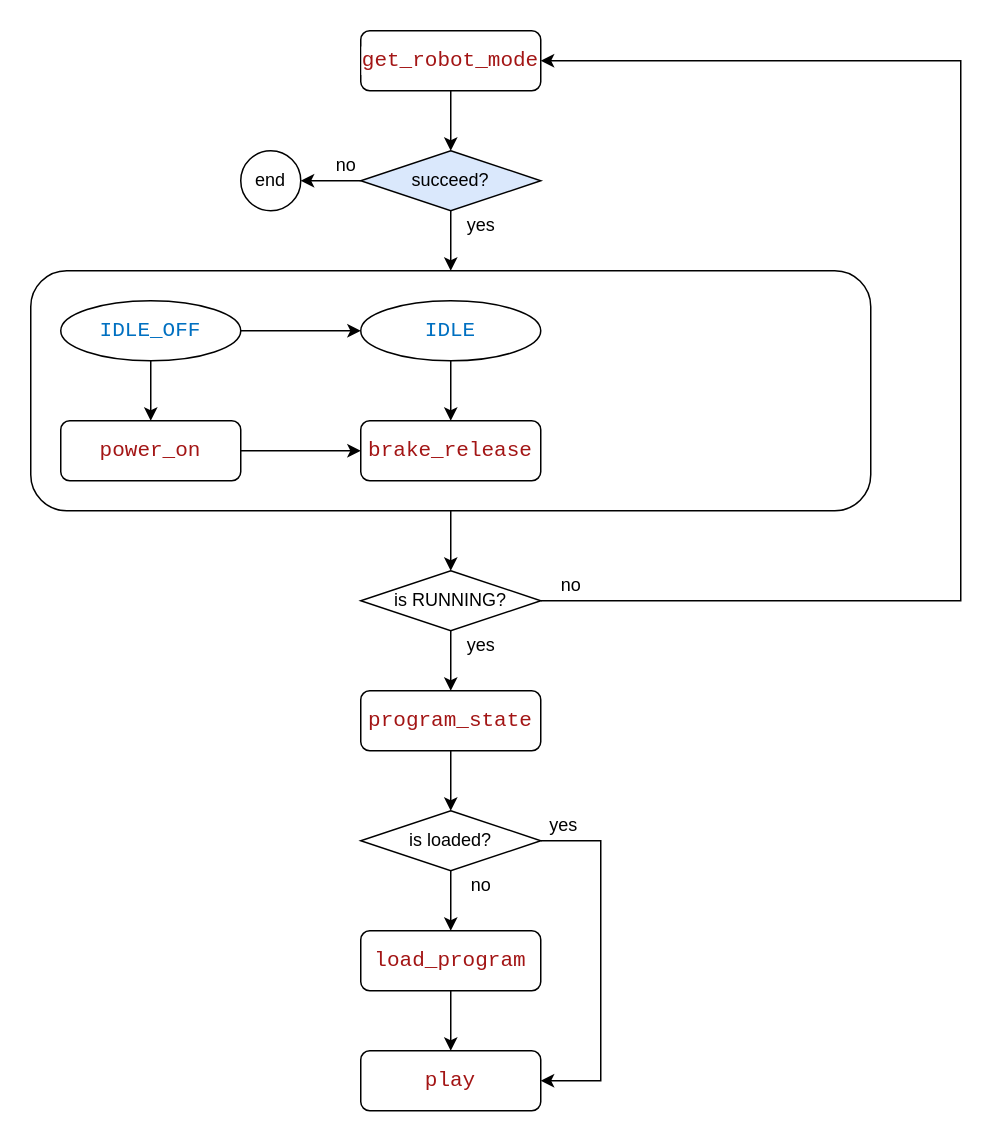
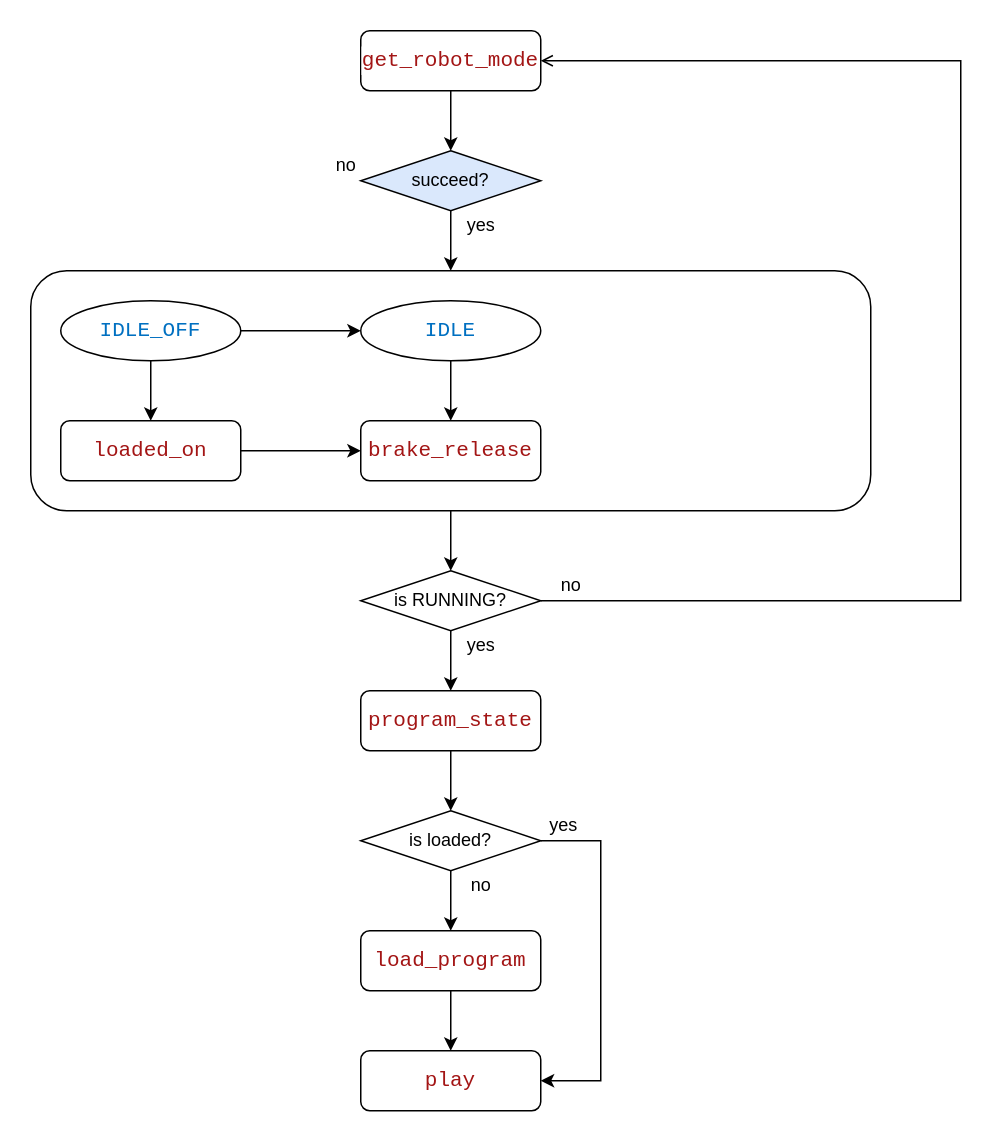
(552, 61) -> (549, 61)
(271, 181) -> none
(336, 181) -> none
(151, 451) -> (151, 451)
